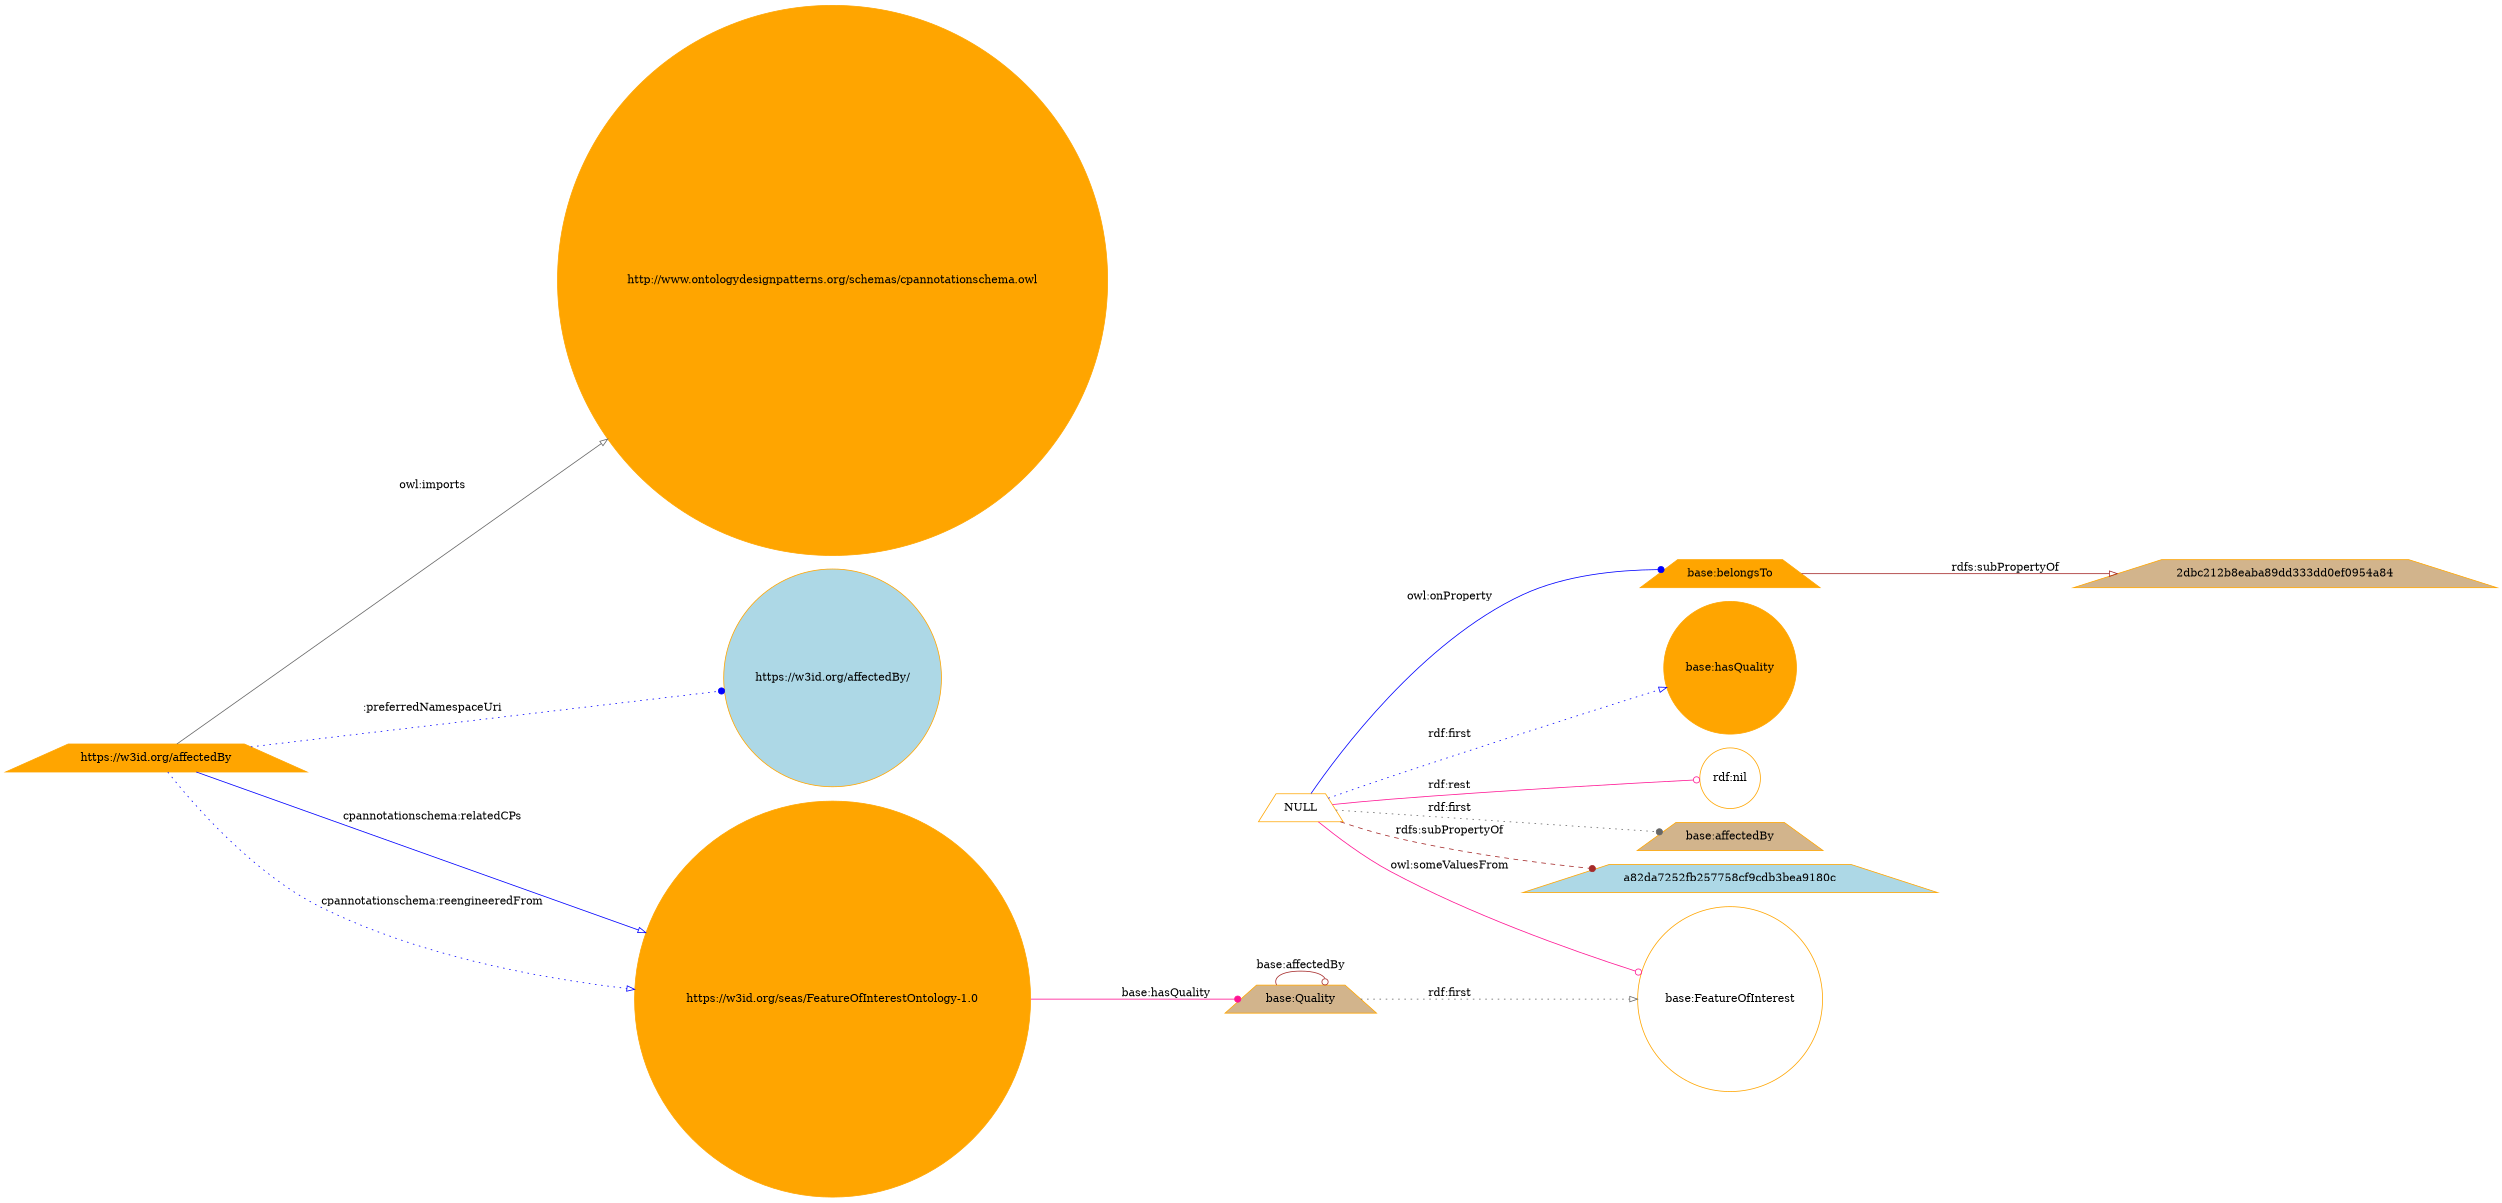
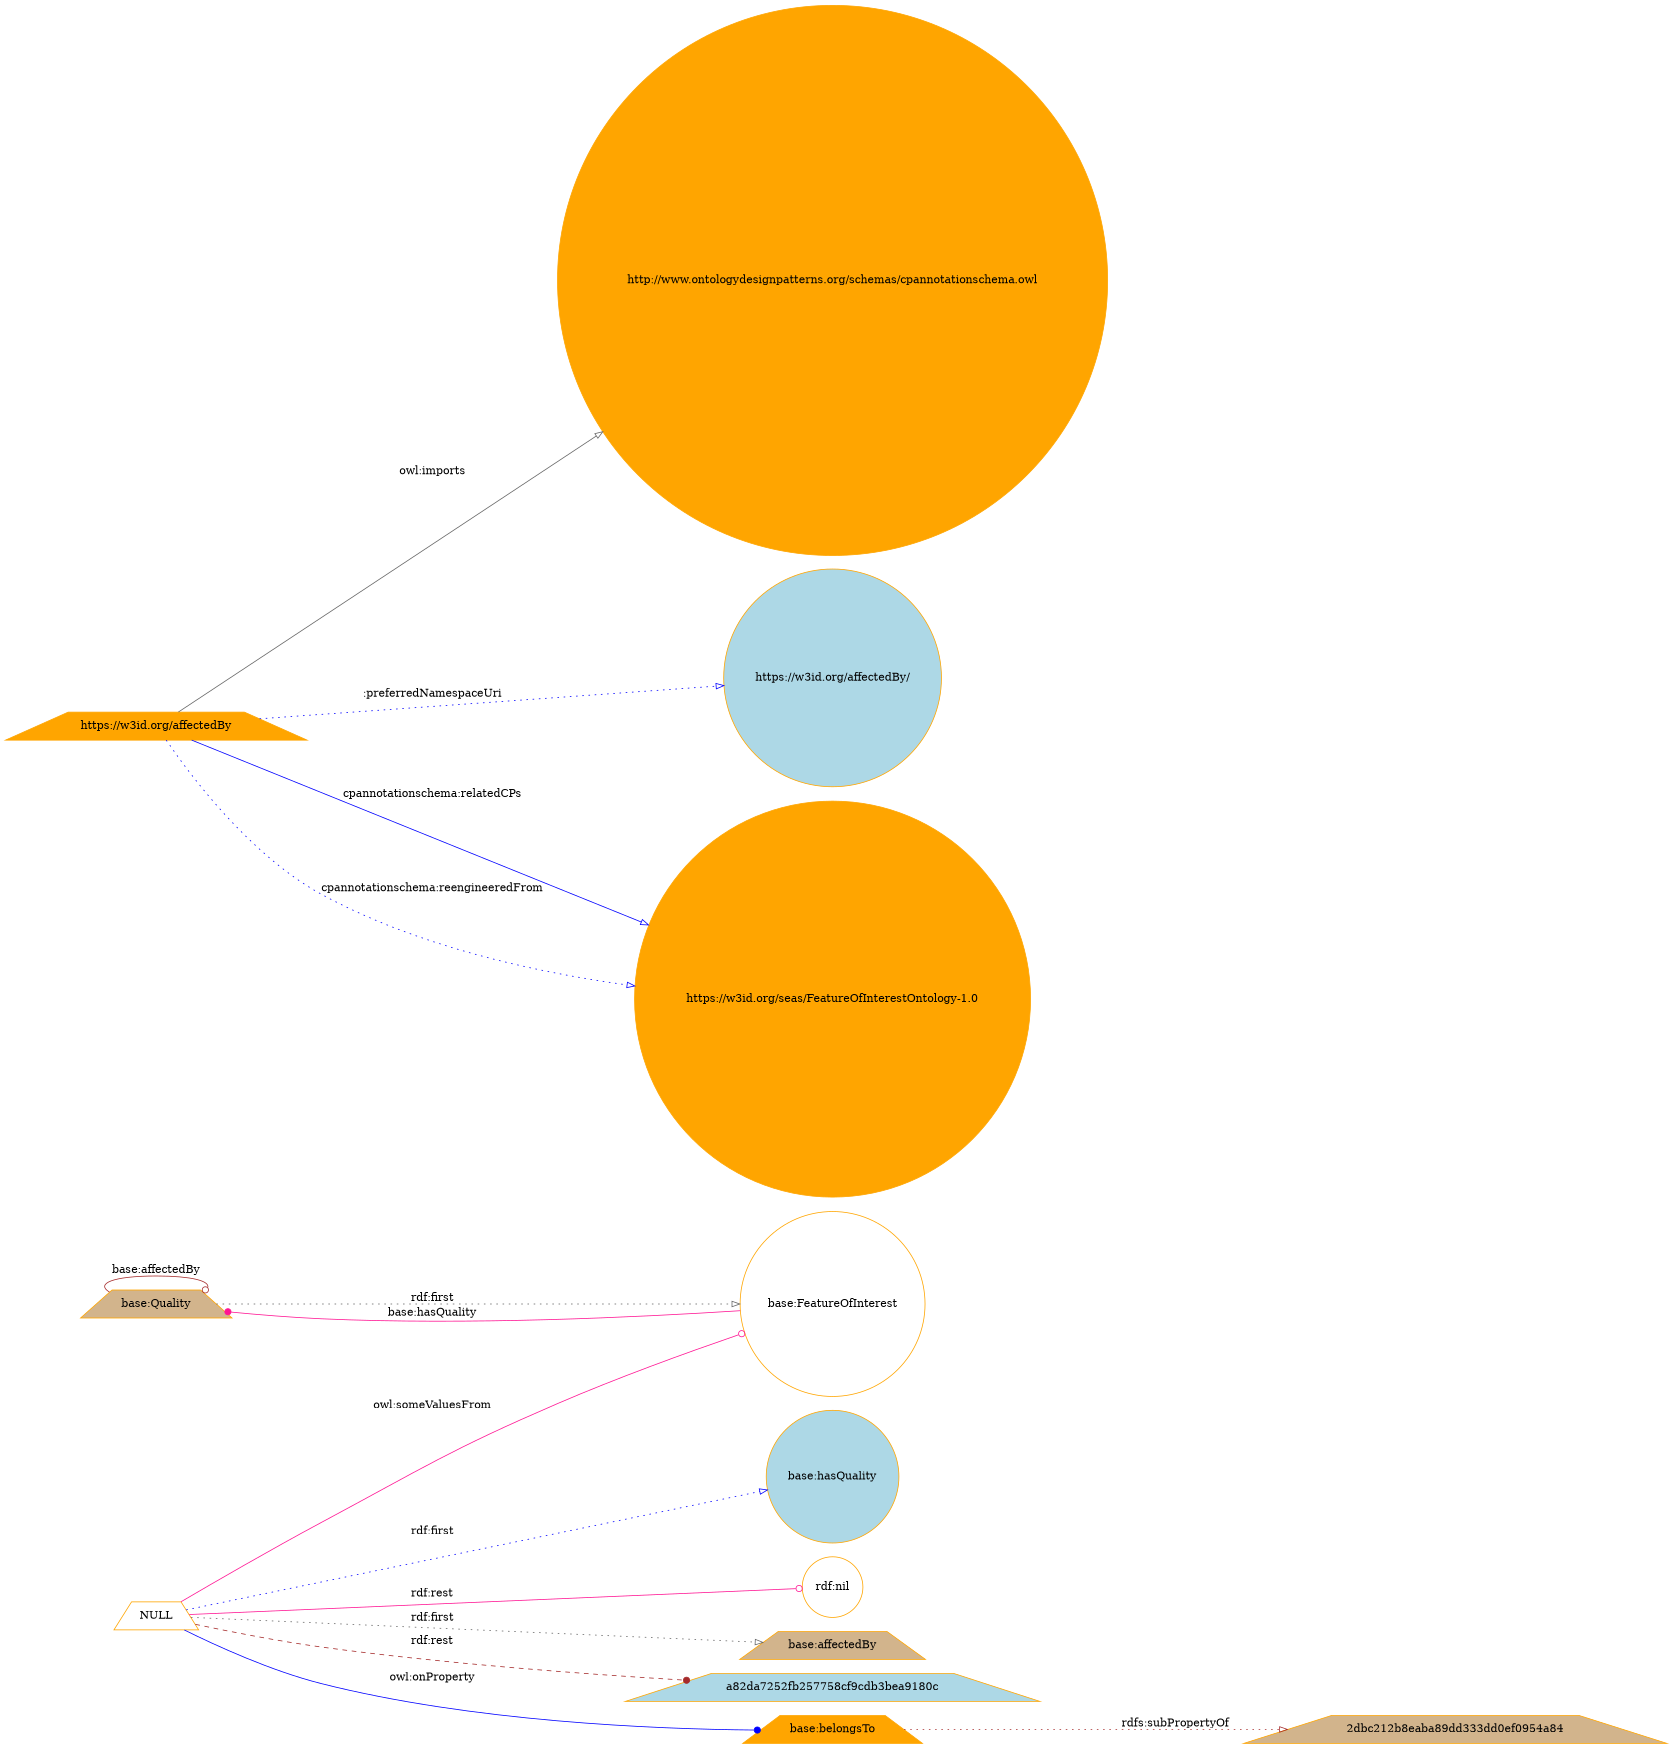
(1955, 574) -> (1092, 1729)
(1730, 668) -> (833, 1477)
(485, 719) -> (488, 702)
(1496, 821) -> (473, 1630)
(1450, 831) -> (432, 1641)
(1133, 999) -> (486, 1321)
